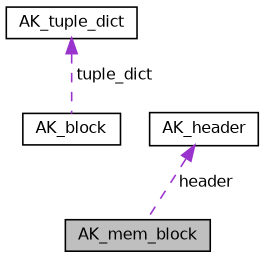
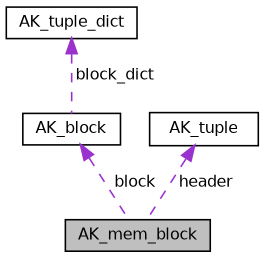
(113, 76) -> (113, 76)
(204, 129) -> (204, 129)
none -> (109, 189)
